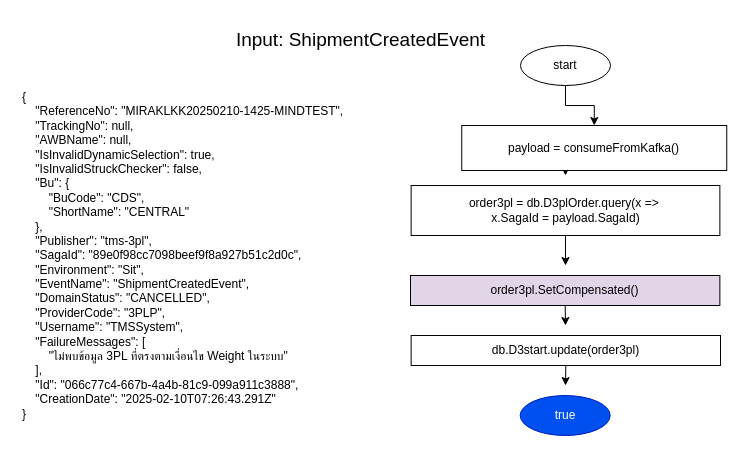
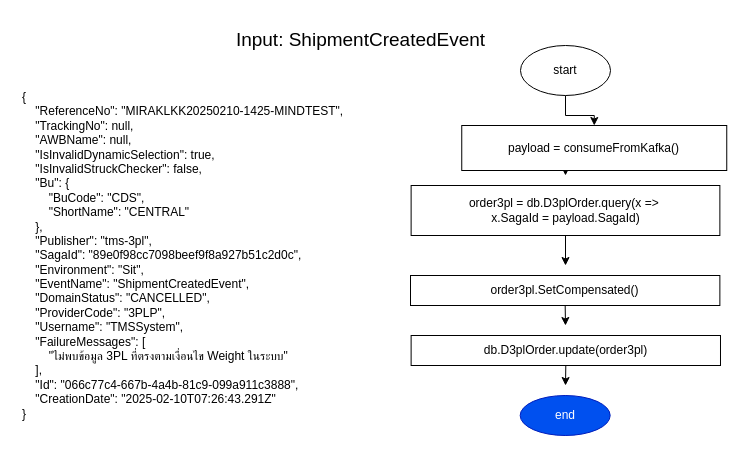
(566, 66) -> (566, 71)
(565, 291) -> (565, 291)
(566, 351) -> (566, 351)
(566, 416) -> (566, 416)
